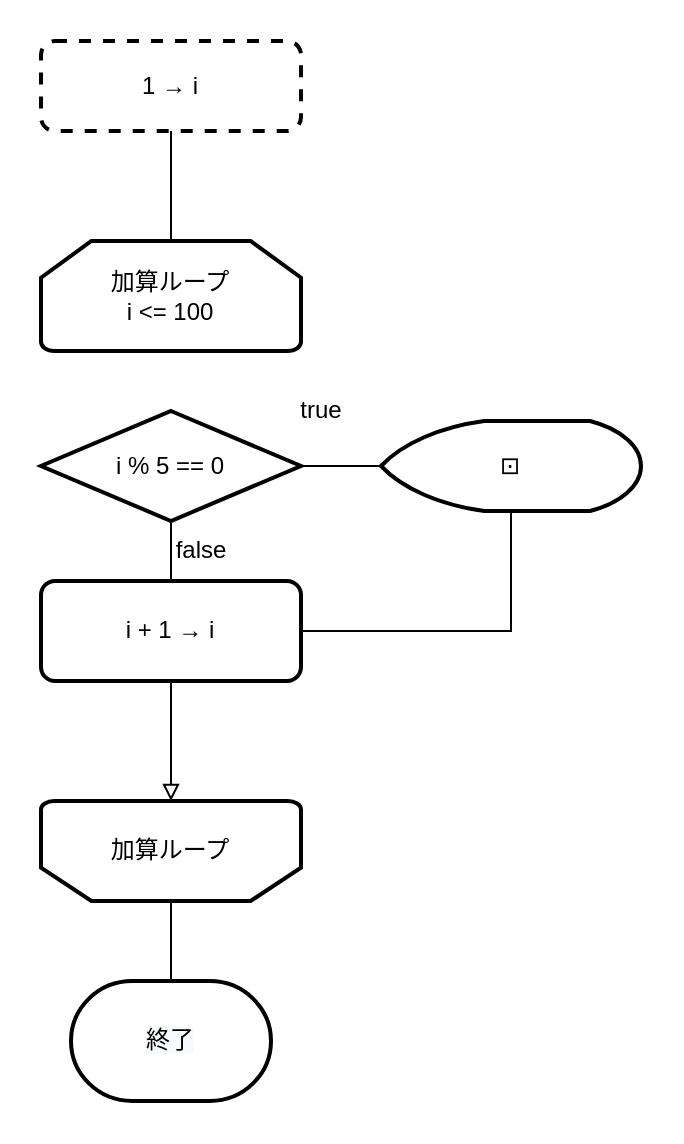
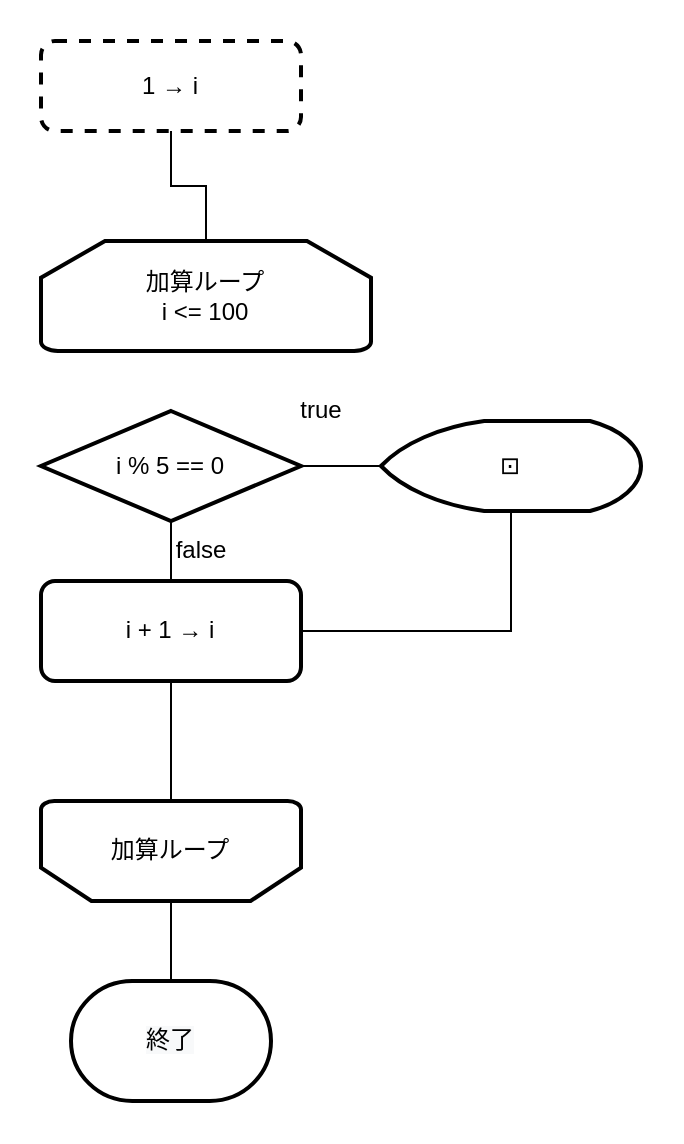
(171, 296) -> (206, 296)
(171, 783) -> (171, 790)
